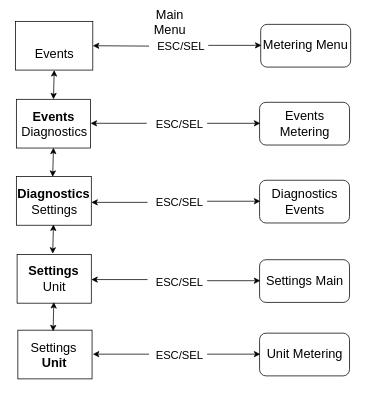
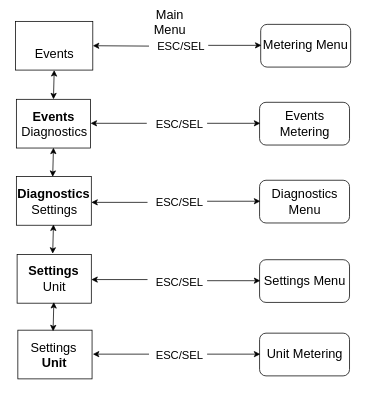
(305, 202) -> (305, 202)
(305, 282) -> (305, 282)
